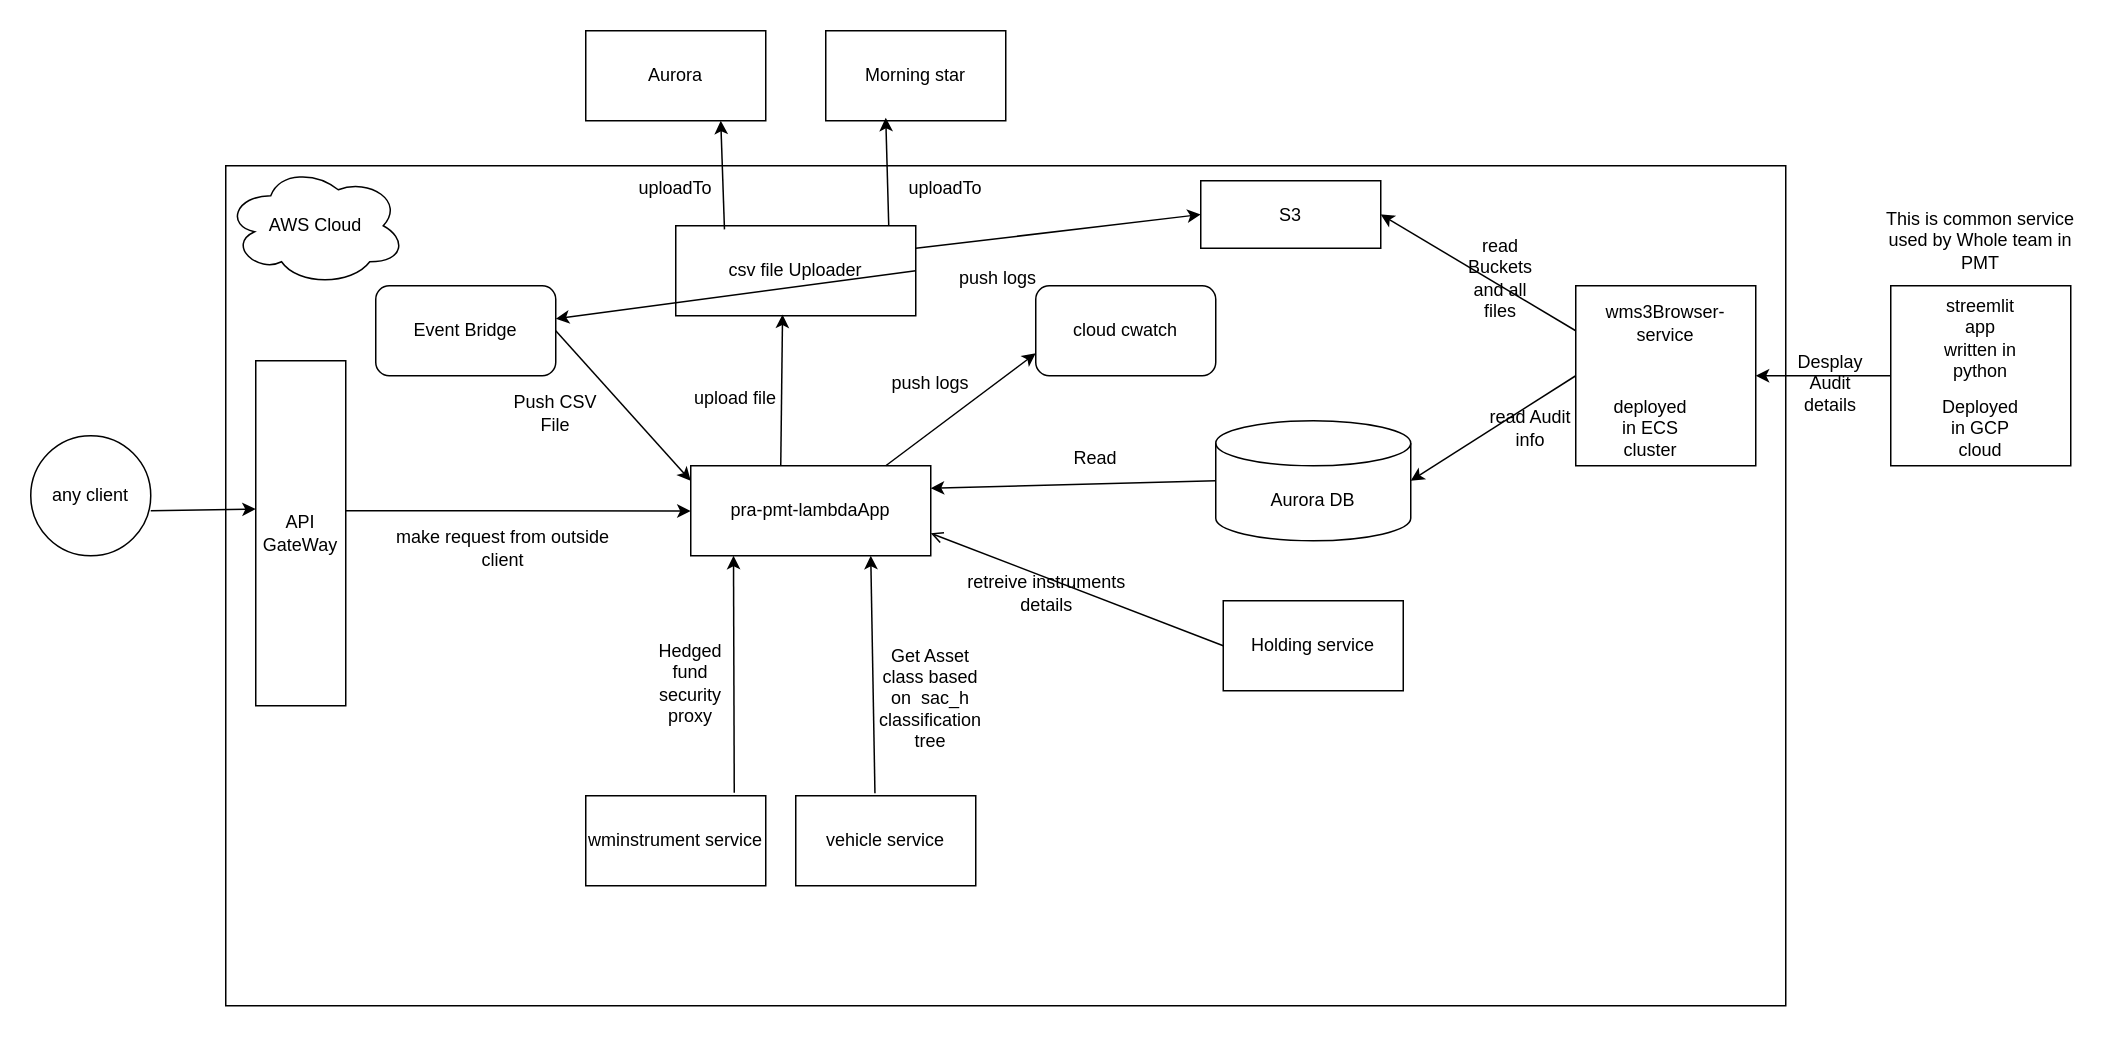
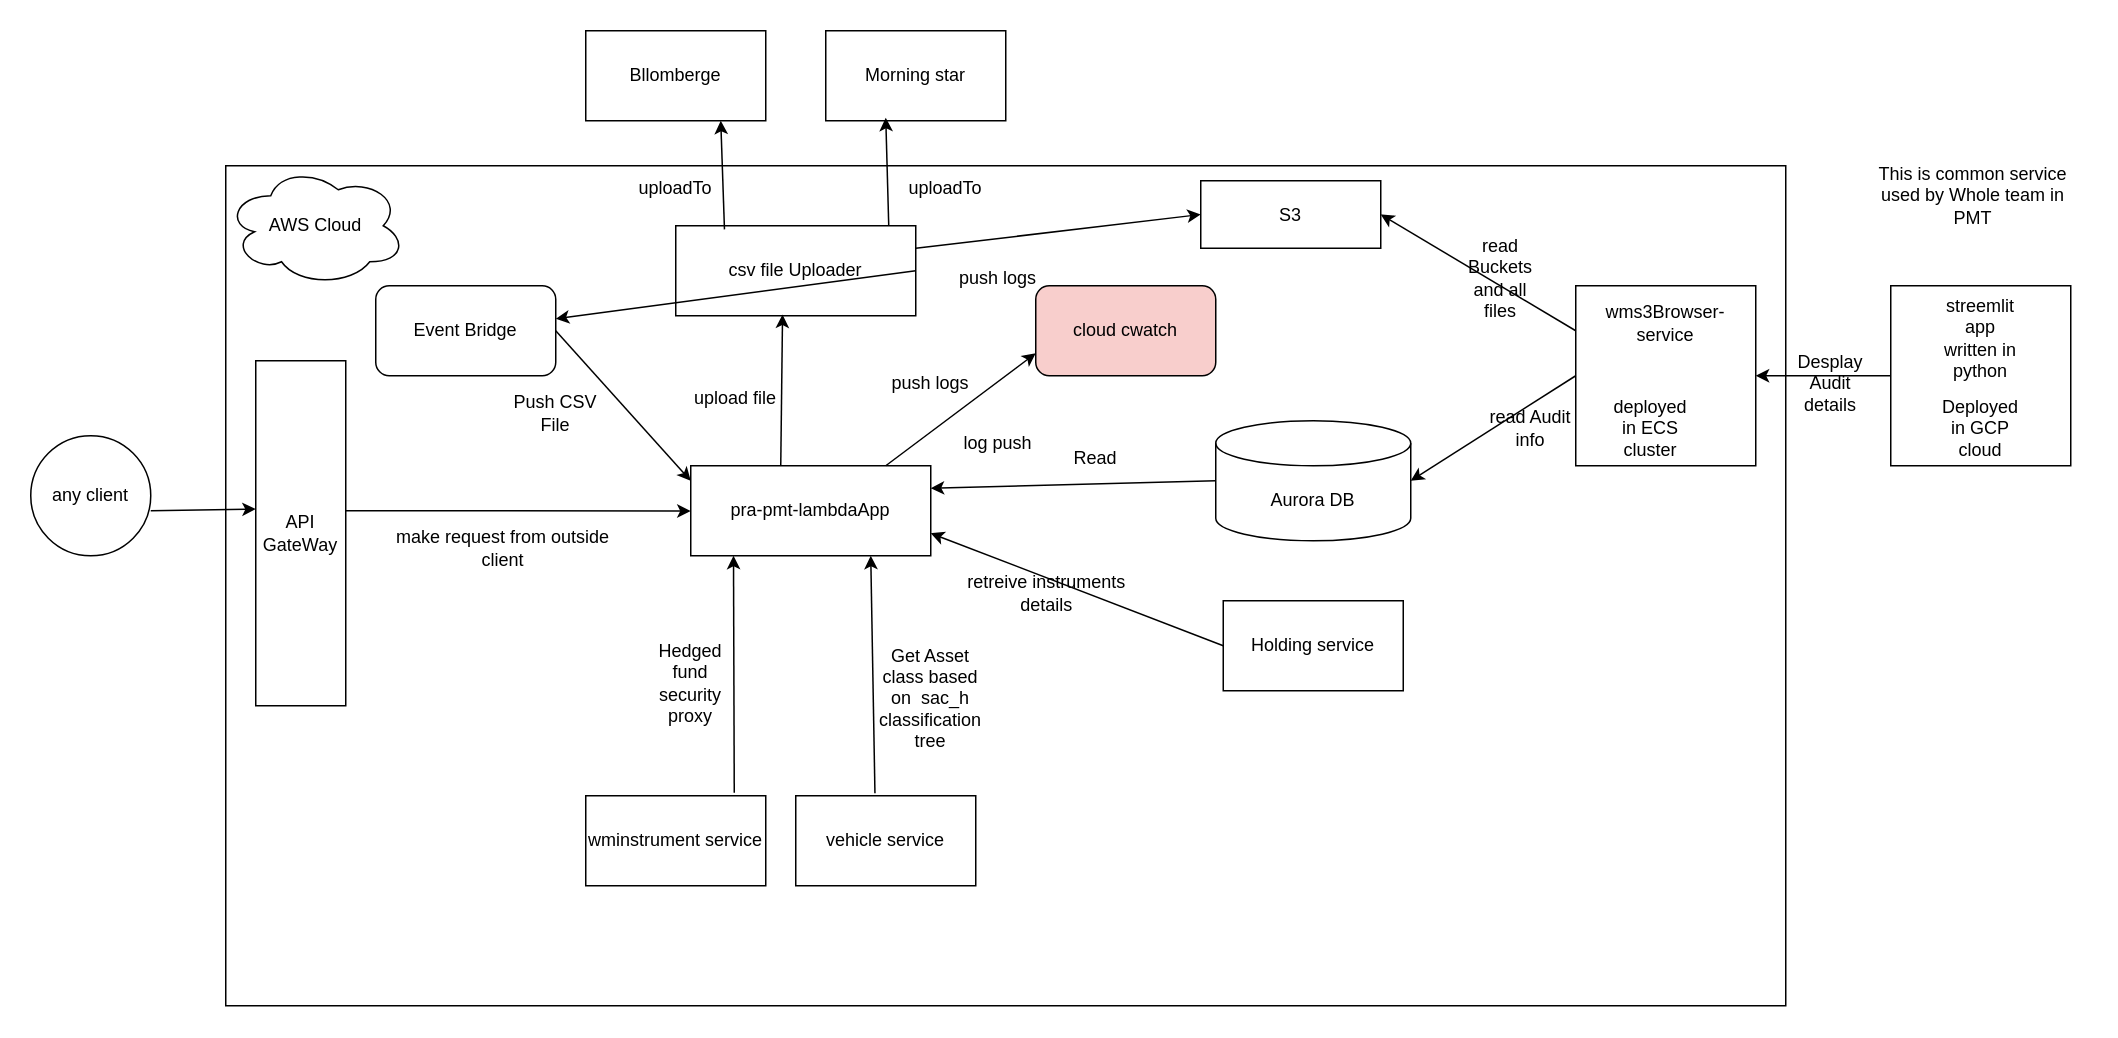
(676, 76) -> (676, 76)
(1981, 241) -> (1973, 196)
(1126, 331) -> (1126, 331)
none -> (998, 443)
(939, 536) -> (942, 537)
